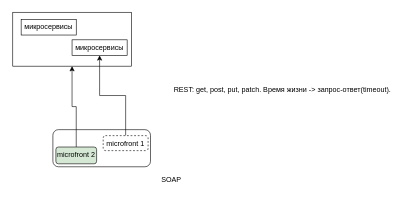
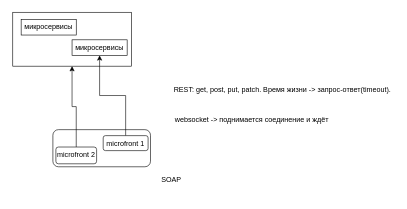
none -> (252, 120)
(125, 143) -> (125, 143)
(76, 156) -> (76, 156)
